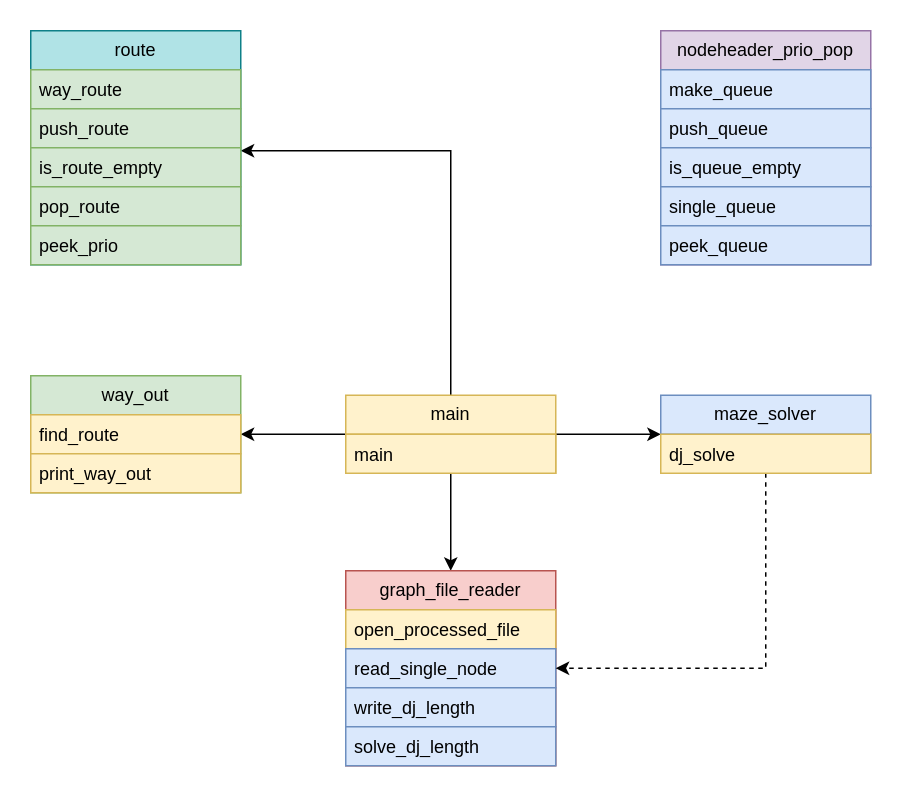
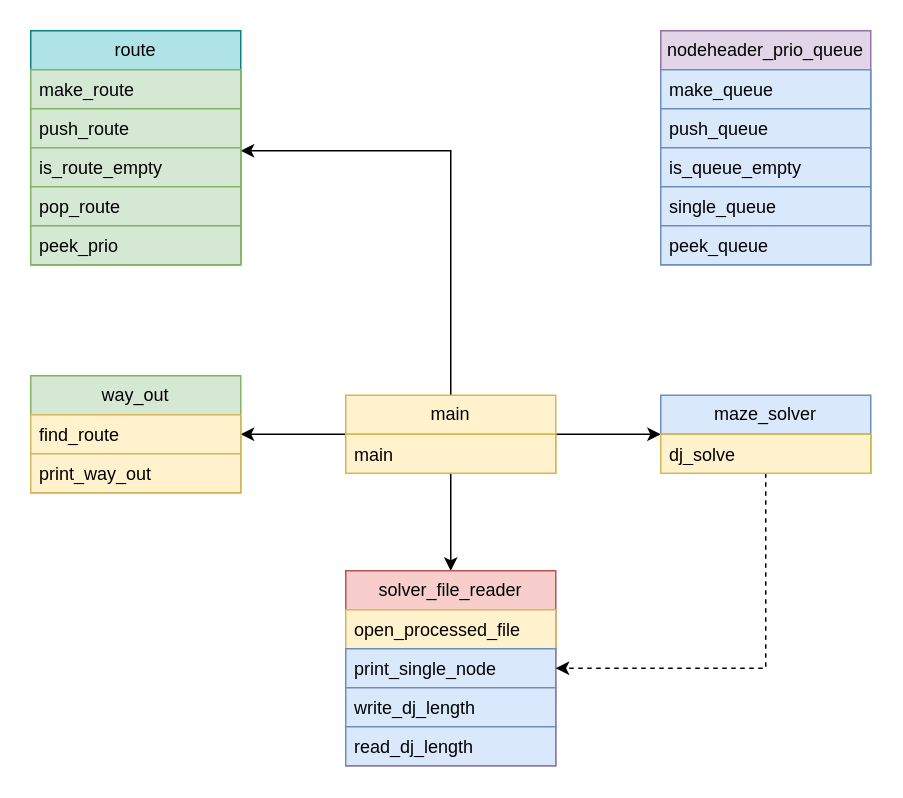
(766, 50) -> (766, 50)
(85, 91) -> (90, 91)
(451, 590) -> (451, 590)
(431, 670) -> (433, 670)
(426, 748) -> (423, 748)
